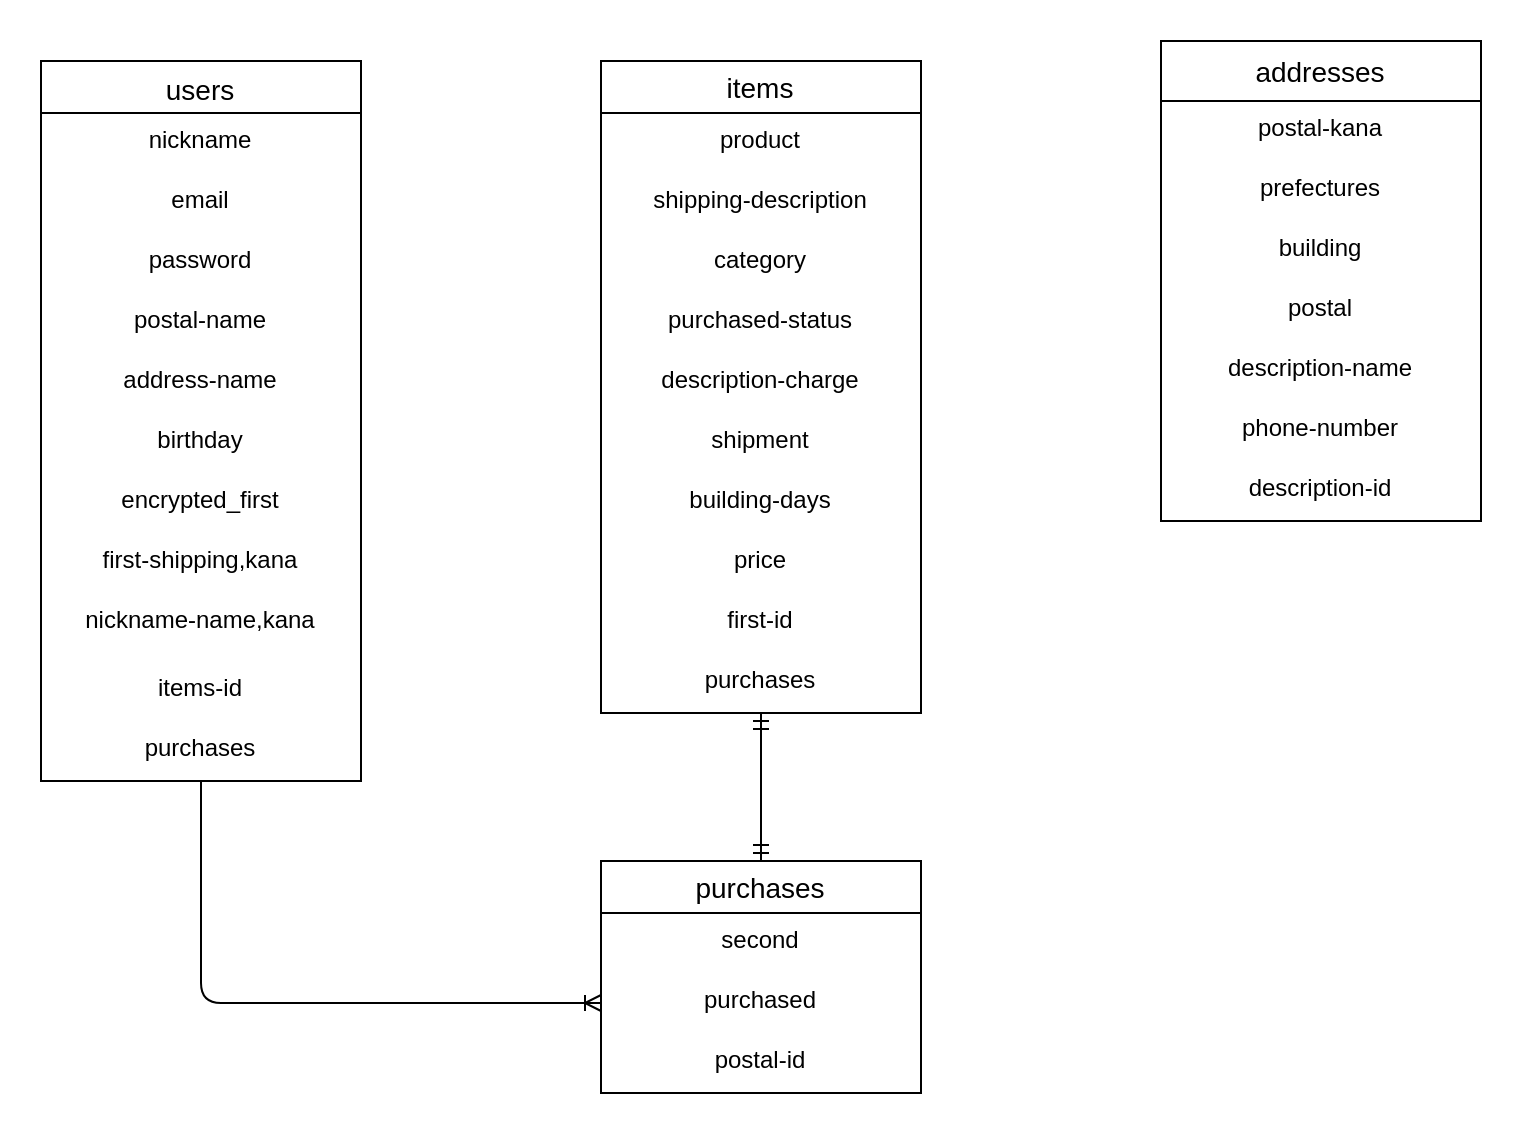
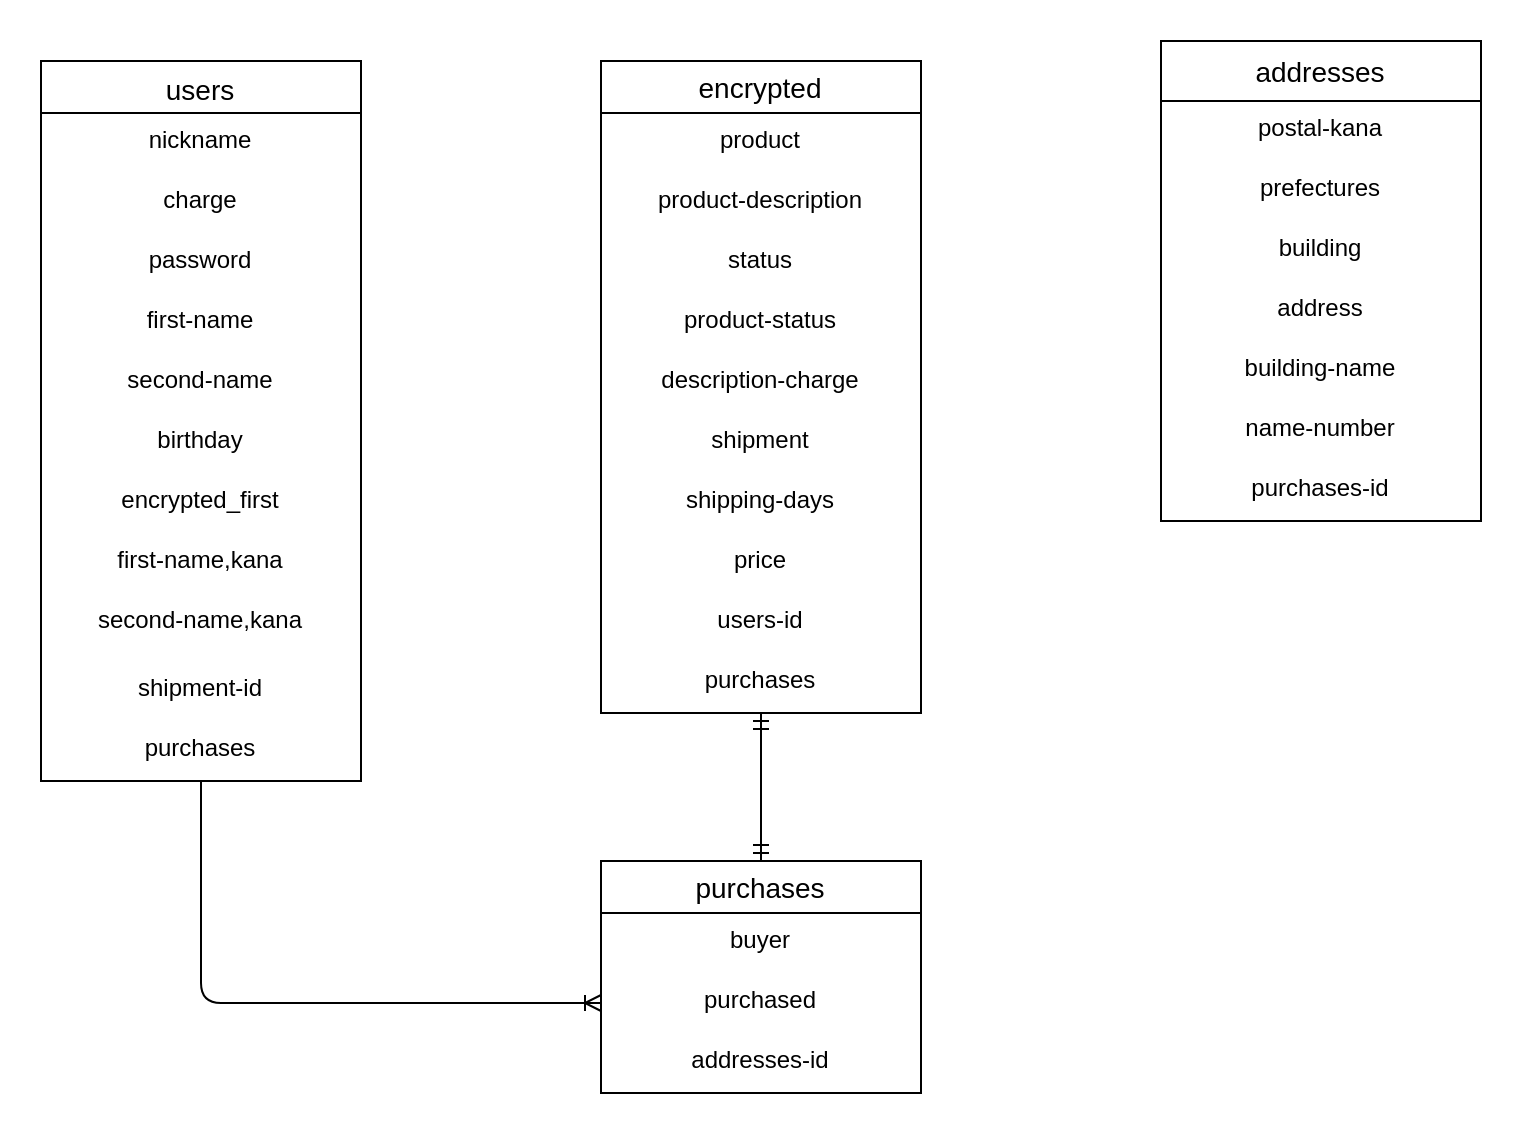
(760, 89) -> (760, 89)
(200, 200) -> (200, 200)
(760, 200) -> (760, 200)
(760, 260) -> (760, 260)
(1320, 308) -> (1320, 308)
(200, 320) -> (200, 320)
(760, 320) -> (760, 320)
(1320, 368) -> (1320, 368)
(200, 380) -> (200, 380)
(1320, 428) -> (1320, 428)
(1320, 488) -> (1320, 488)
(760, 500) -> (760, 500)
(200, 560) -> (200, 560)
(200, 620) -> (200, 620)
(760, 620) -> (760, 620)
(200, 688) -> (200, 688)
(760, 940) -> (760, 940)
(760, 1060) -> (760, 1060)
